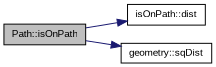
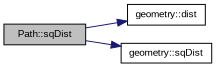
(166, 15) -> (166, 15)
(45, 34) -> (45, 34)
